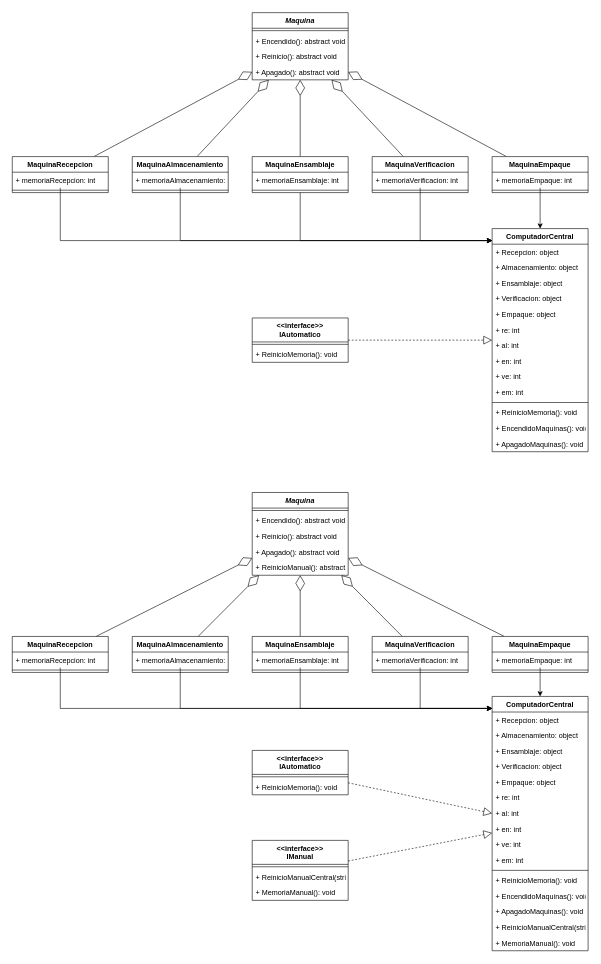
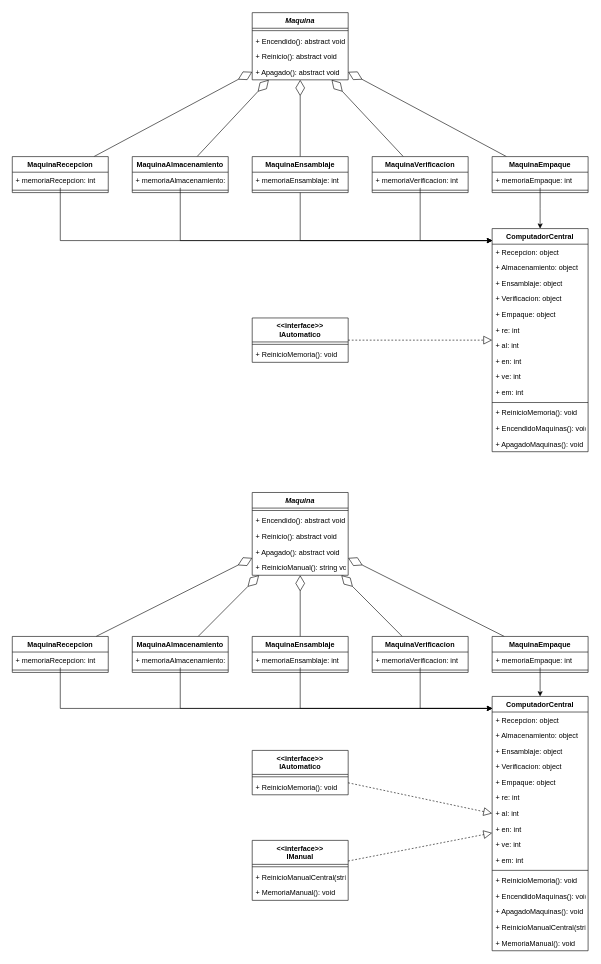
(314, 568) -> (309, 568)
